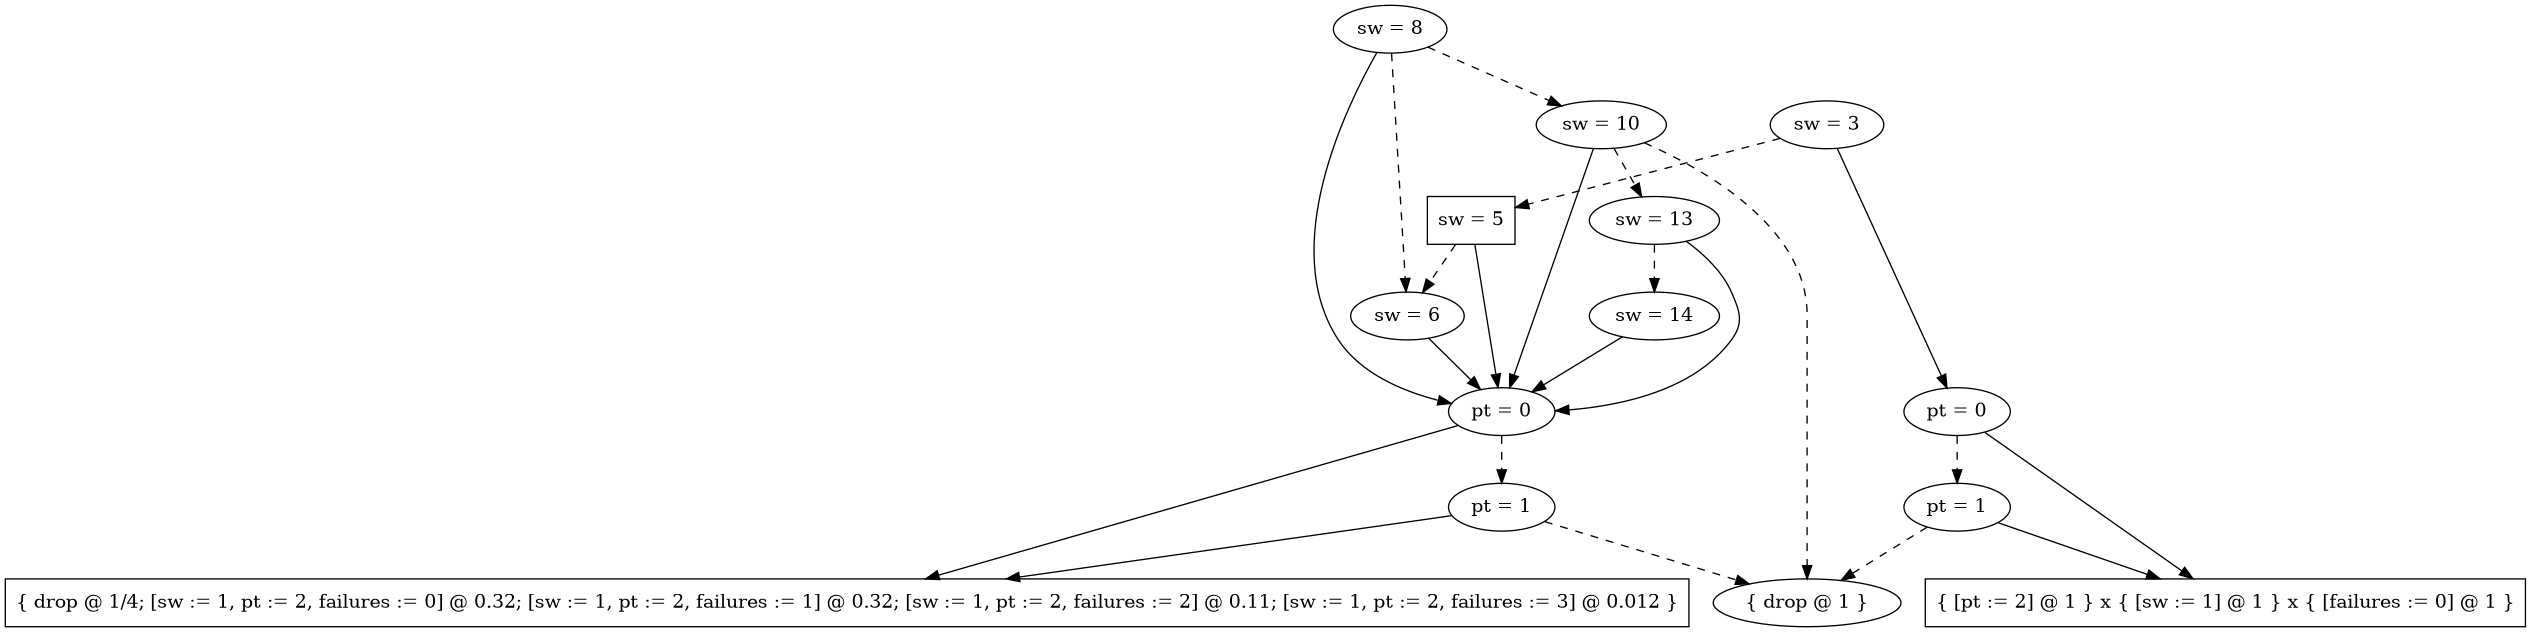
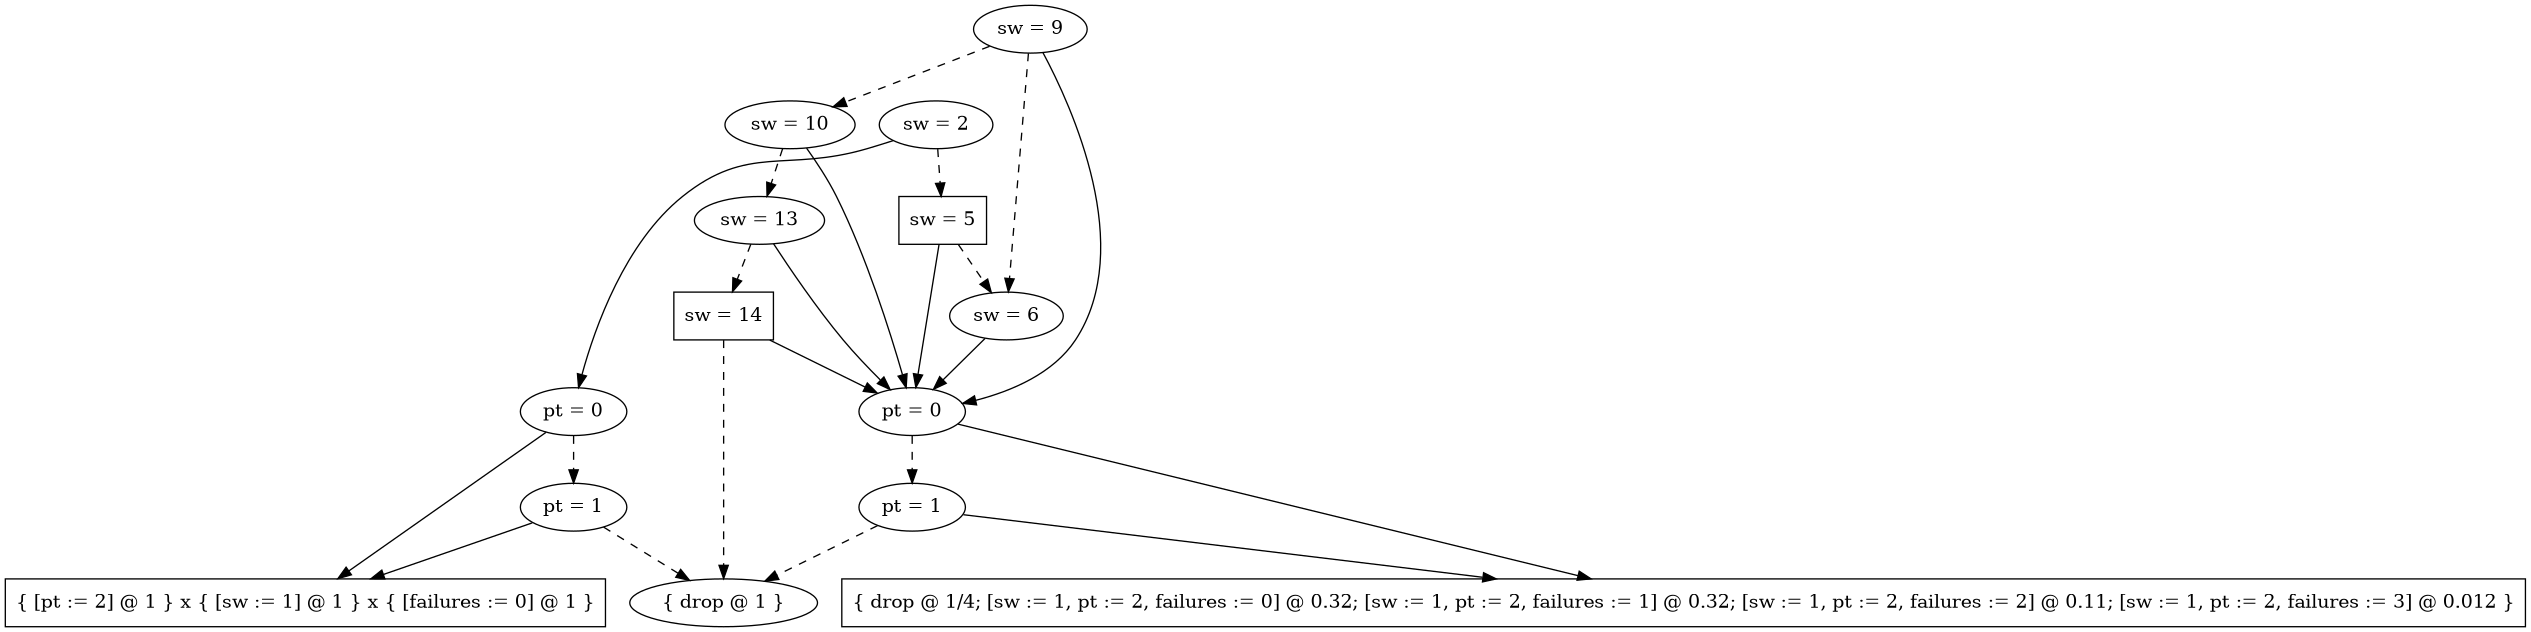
(1390, 29) -> (1030, 29)
(1827, 125) -> (936, 125)
(1807, 315) -> (724, 453)
(1654, 316) -> (724, 316)
